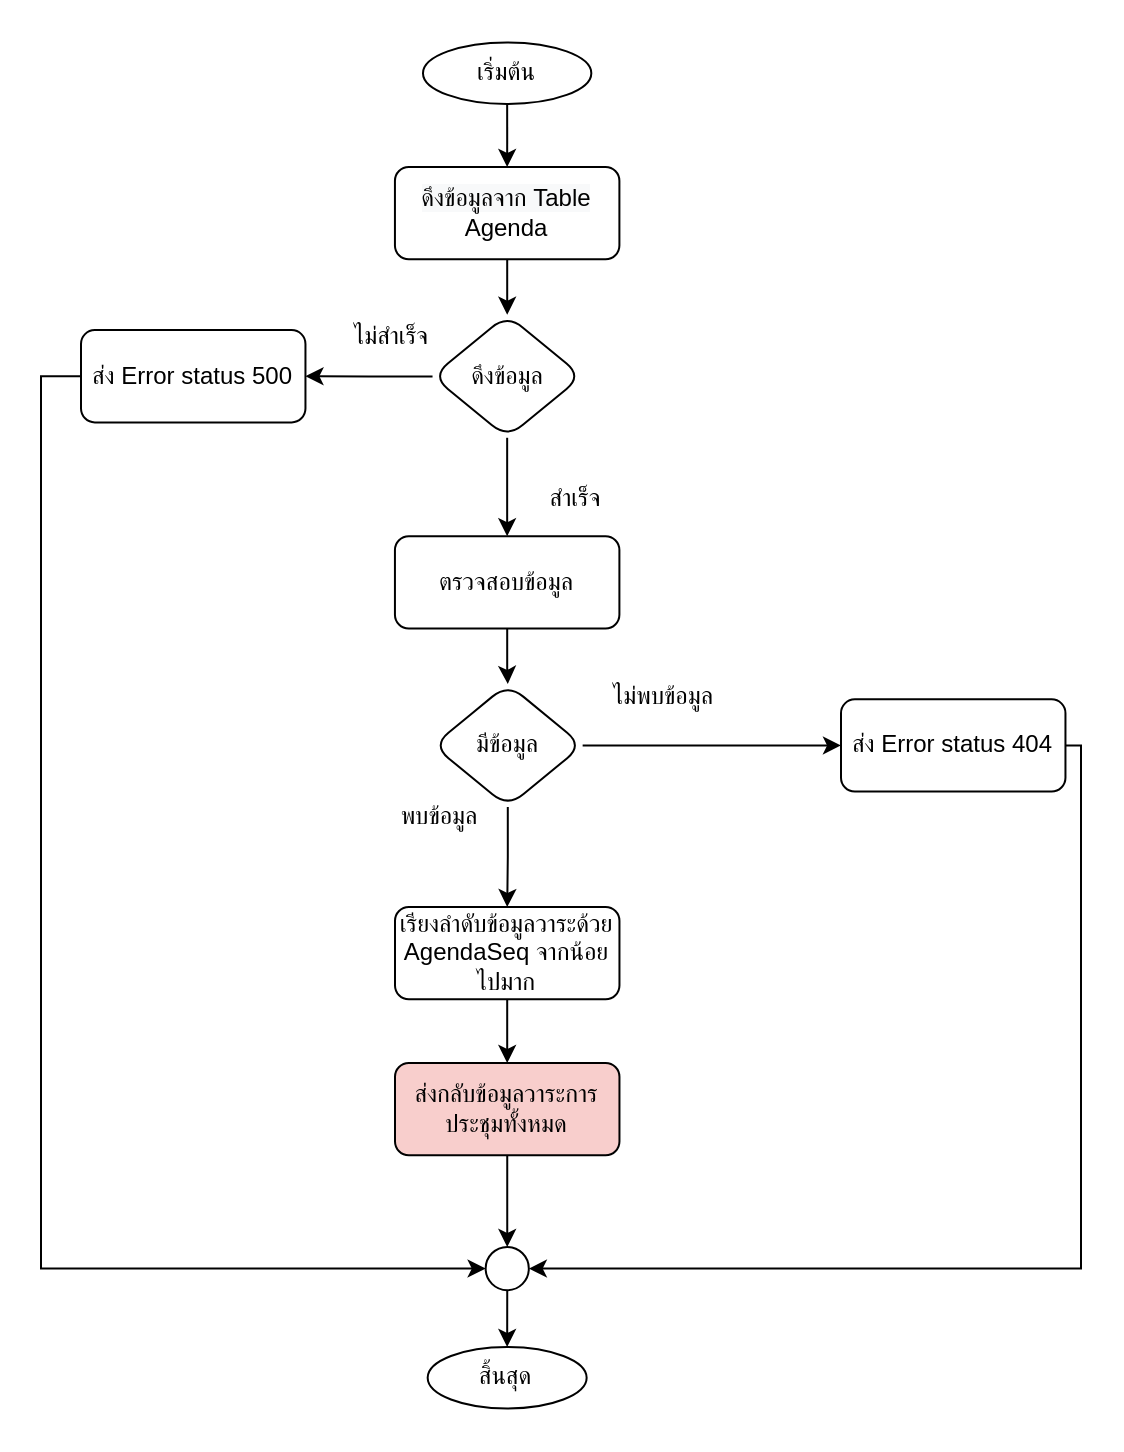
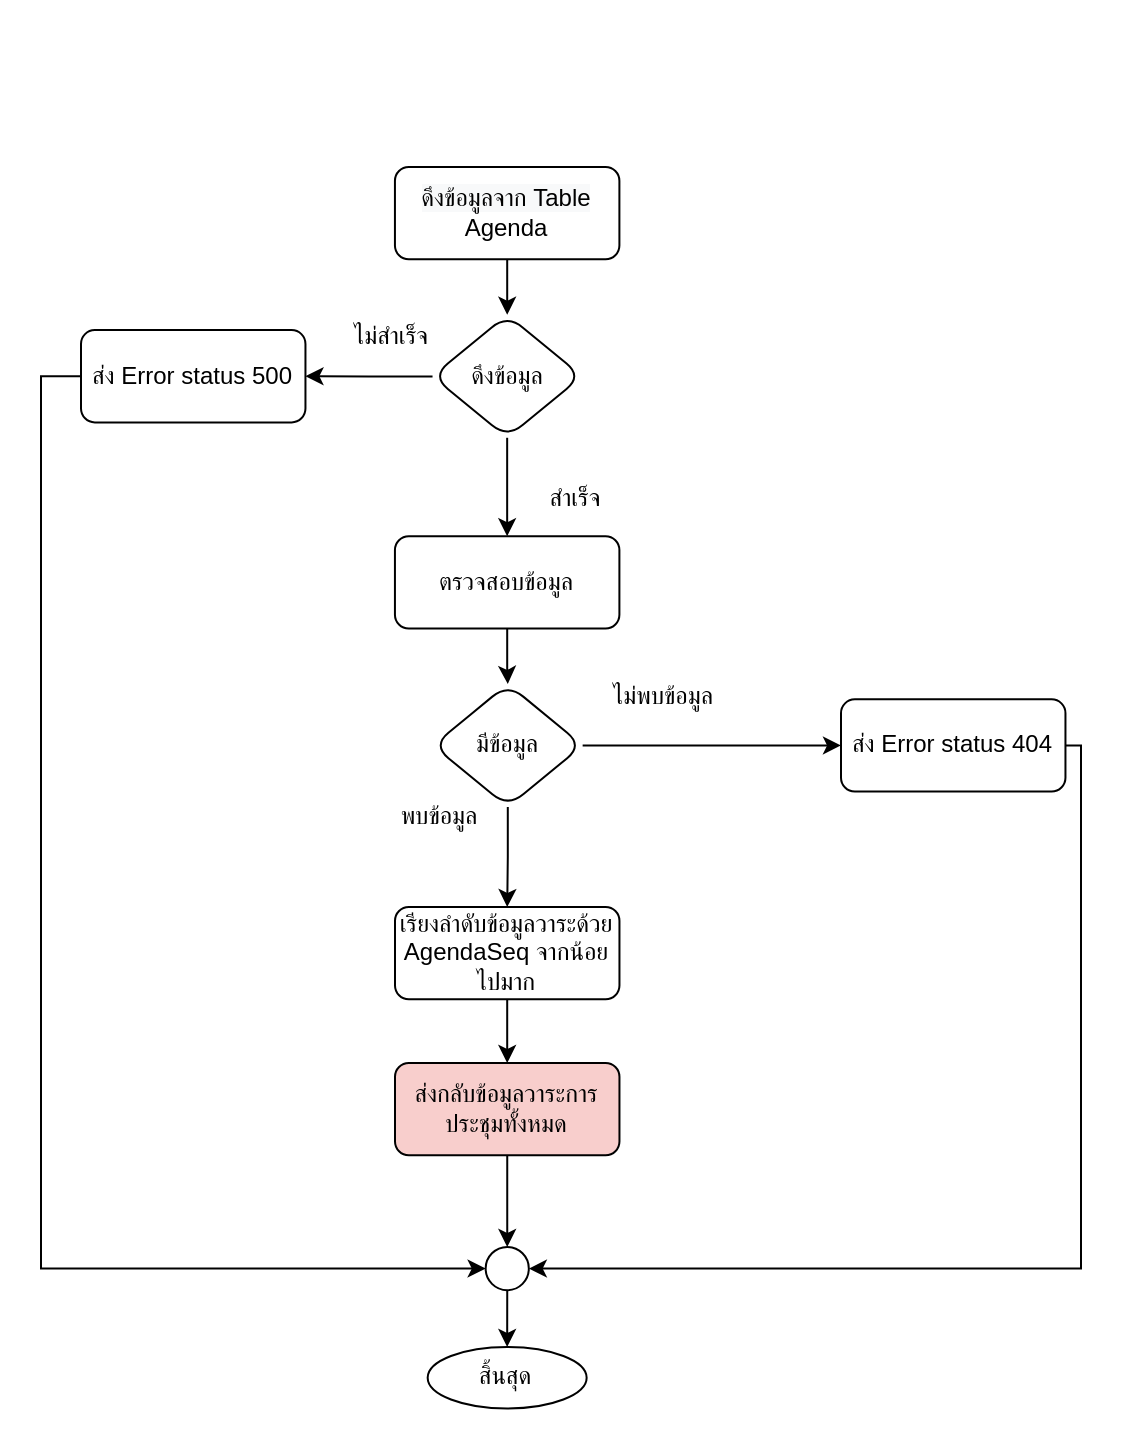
(507, 73) -> none
(507, 142) -> none
